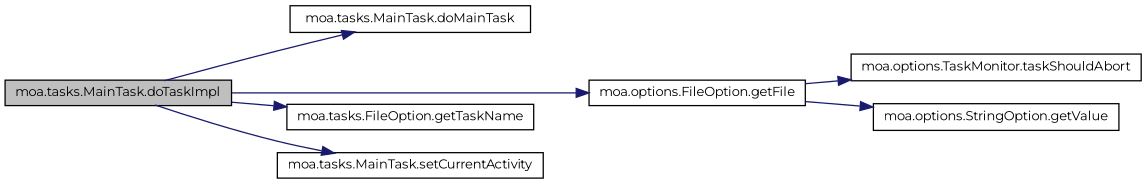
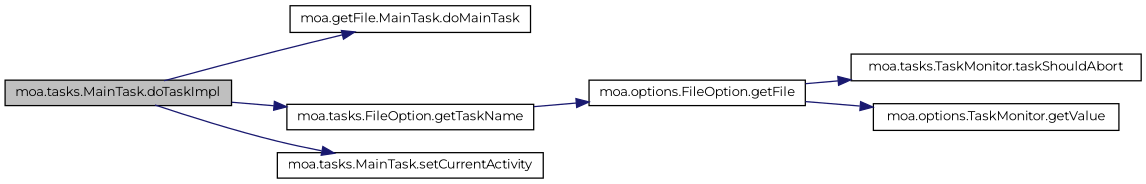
(410, 19) -> (410, 19)
(996, 67) -> (996, 67)
(404, 93) -> (555, 105)
(996, 117) -> (996, 117)
